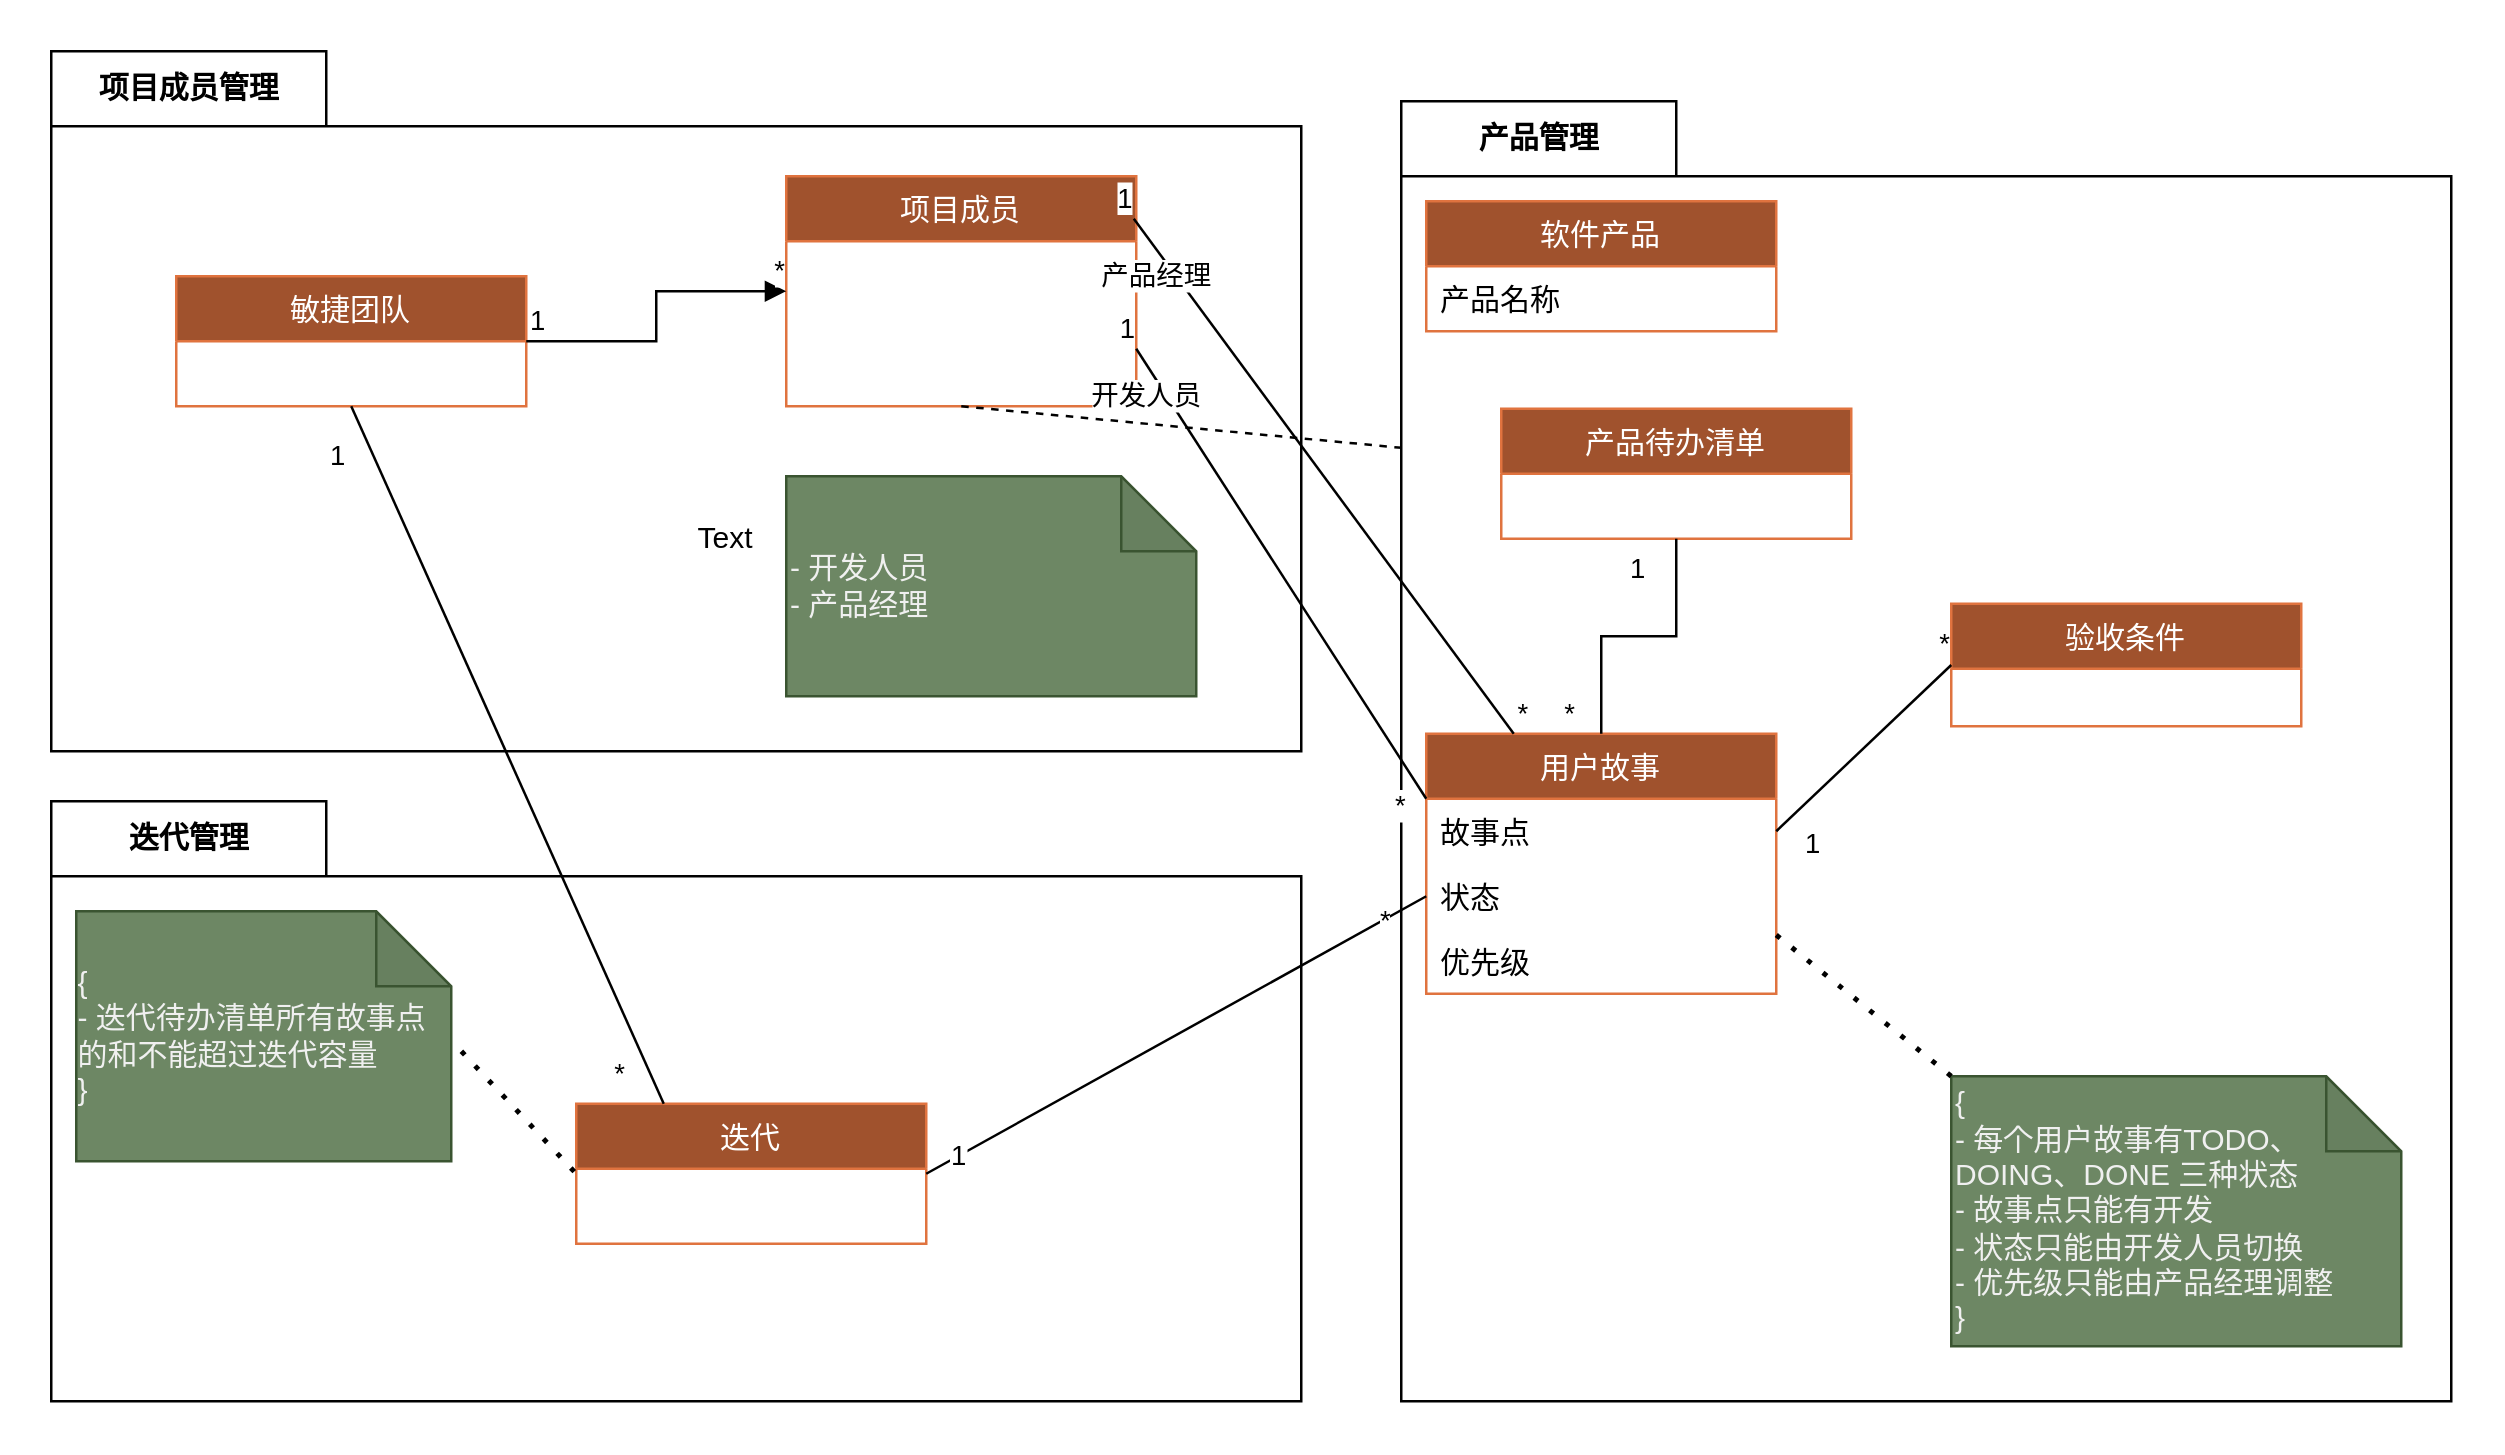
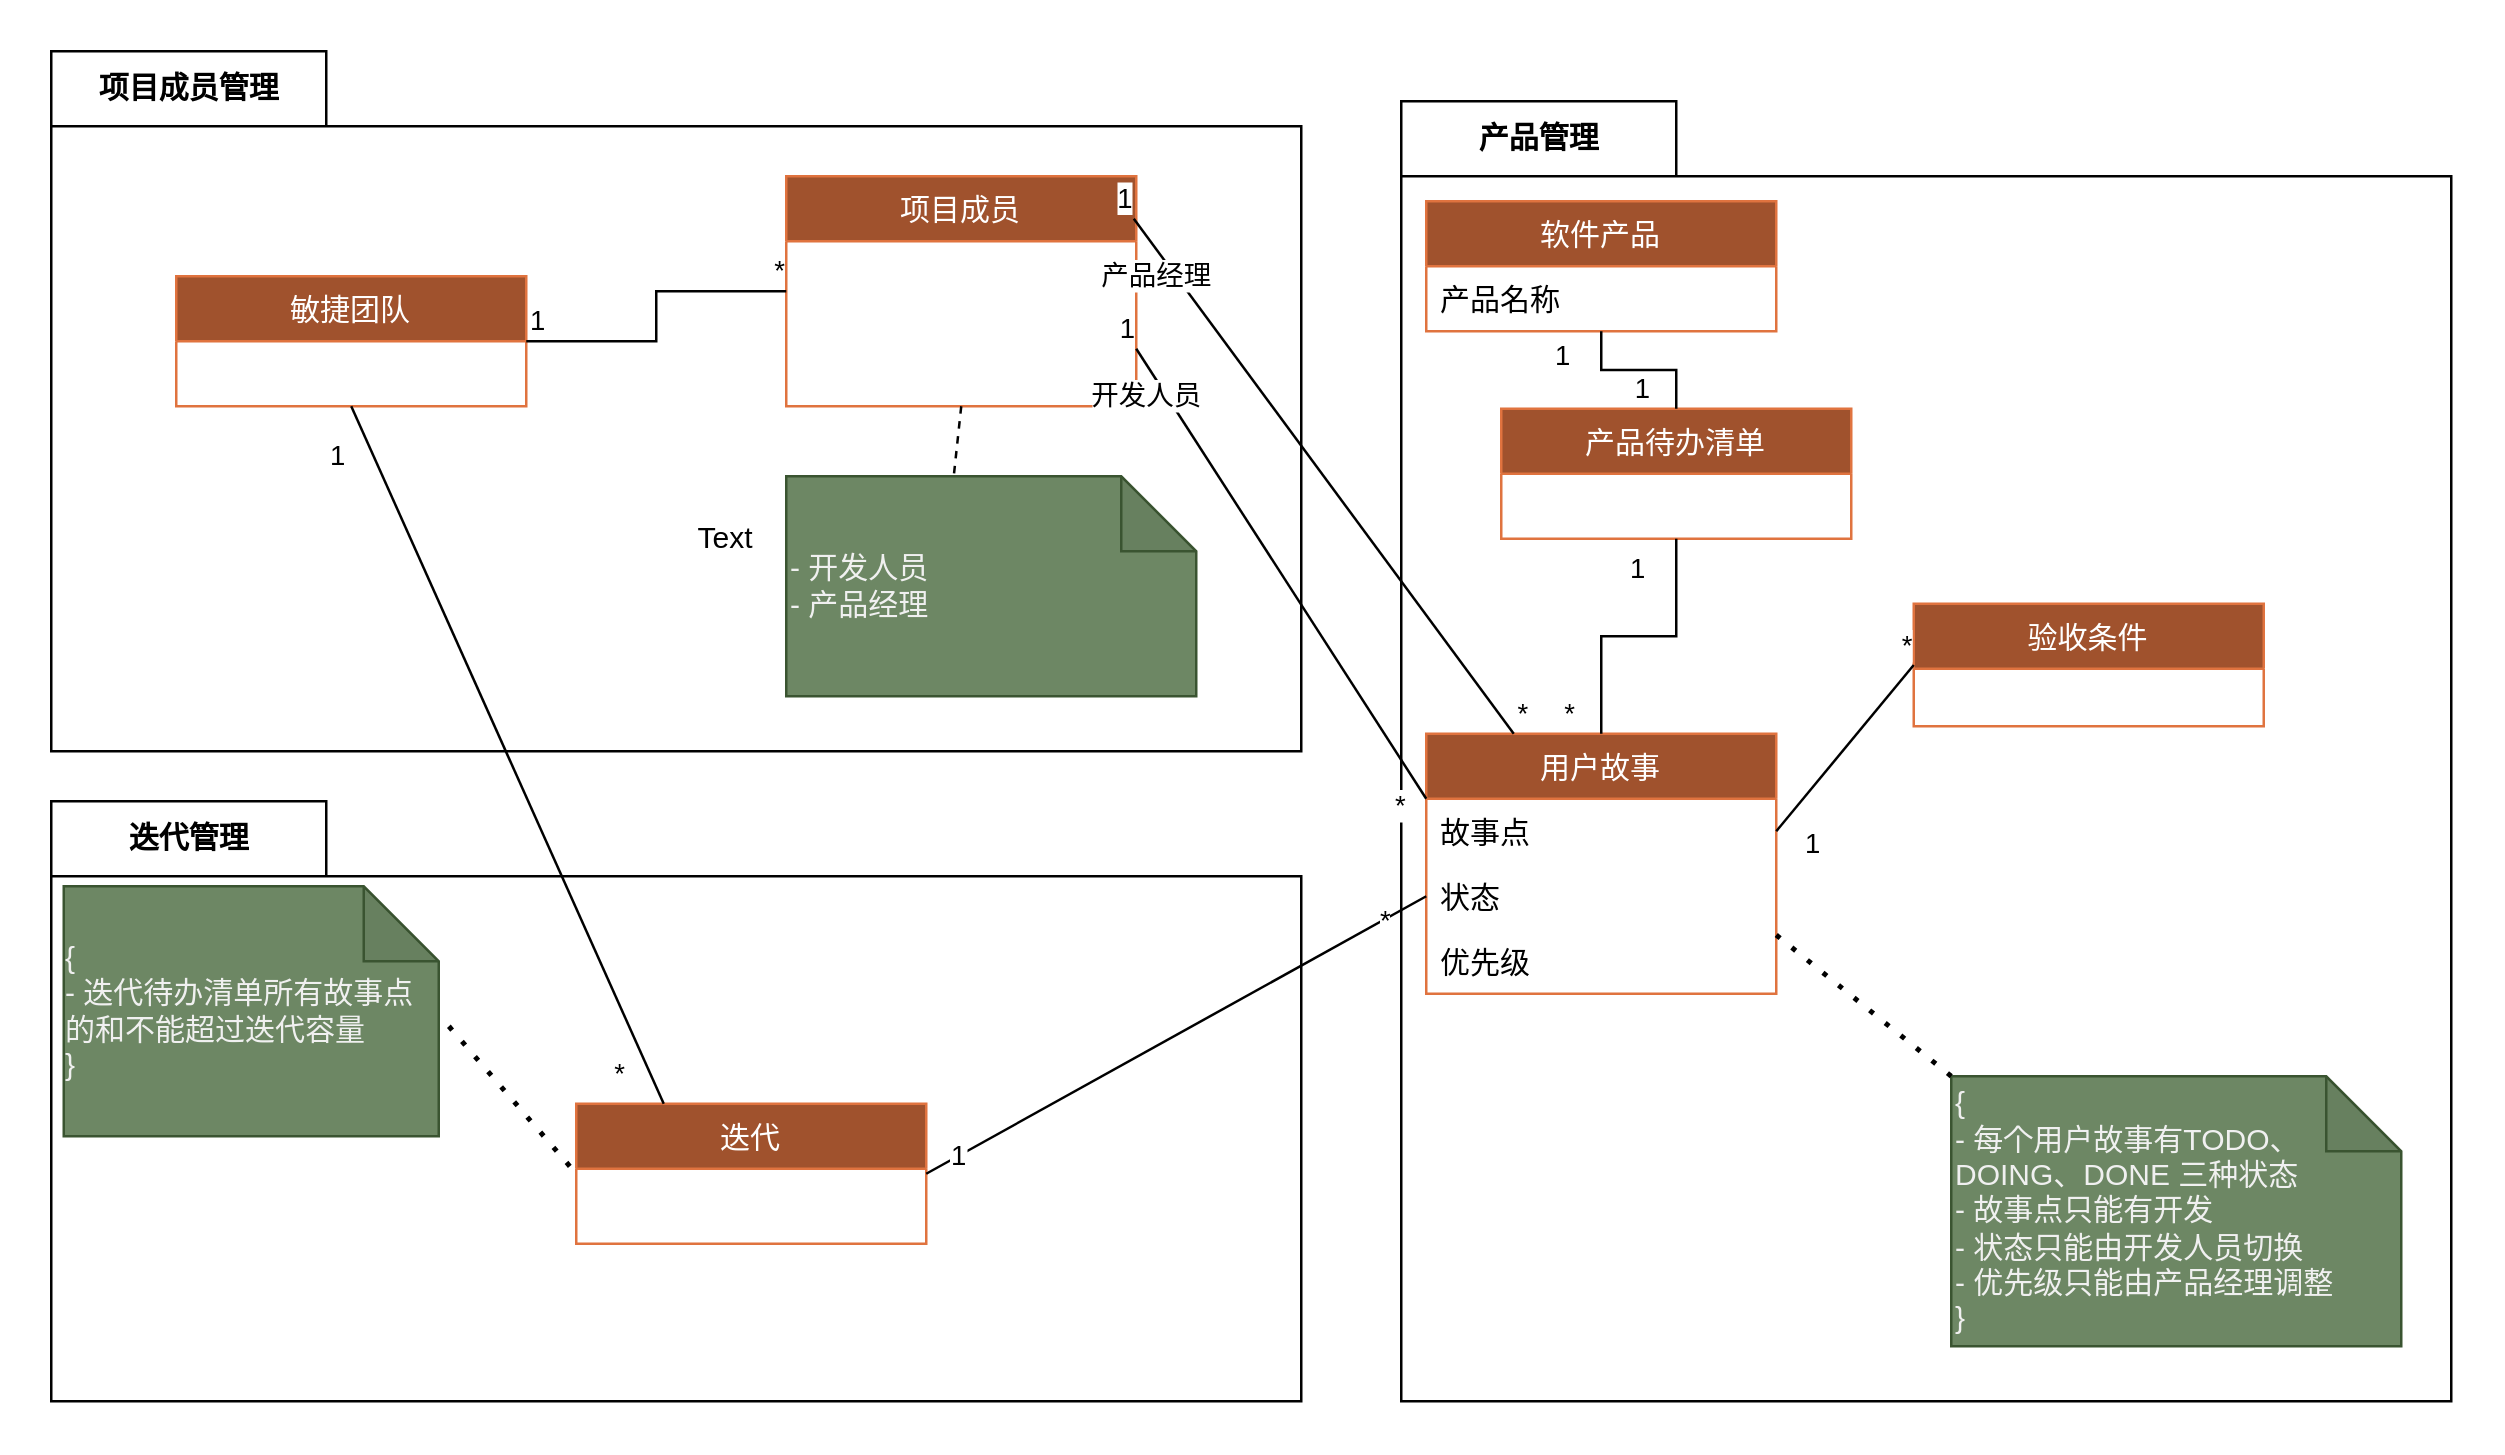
(764, 291) -> (772, 291)
none -> (1641, 370)
(1094, 419) -> (957, 442)
(2126, 665) -> (2089, 665)
(264, 1036) -> (251, 1011)
